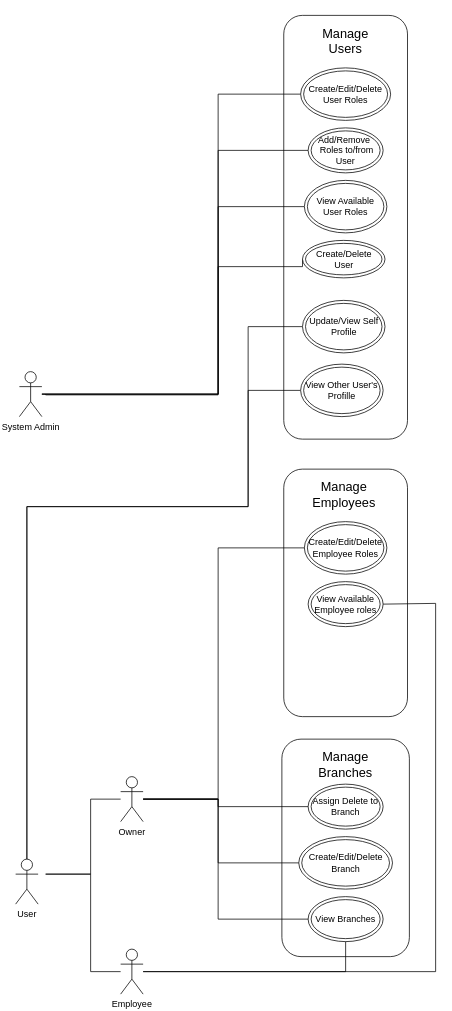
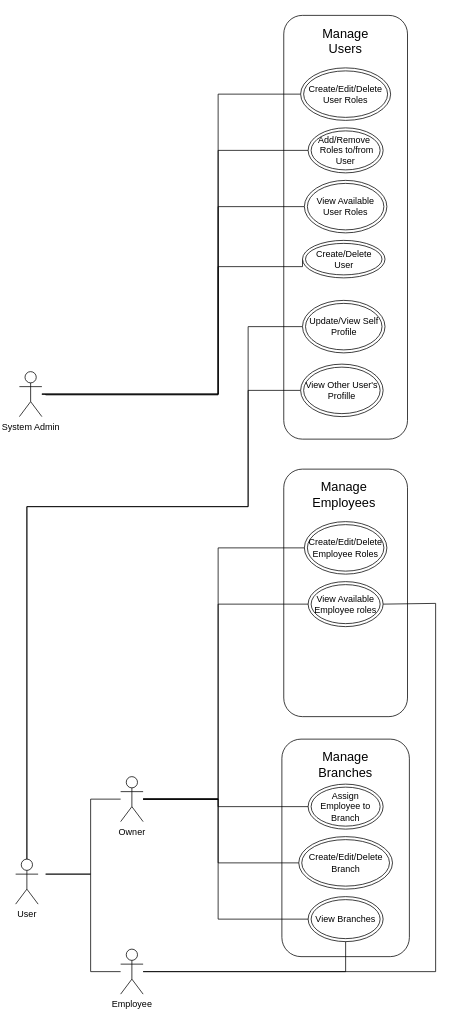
none -> (263, 604)
(345, 807) -> (345, 807)
